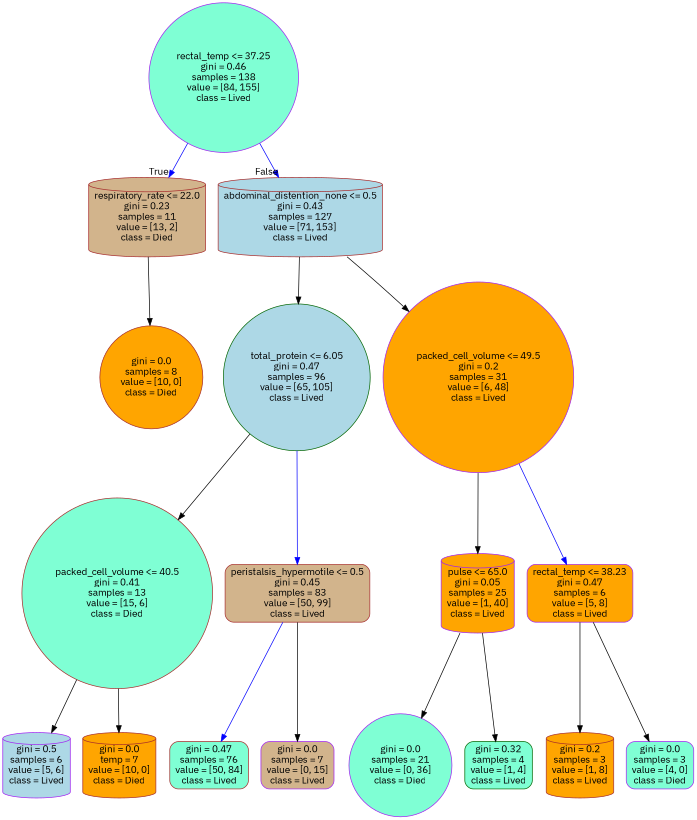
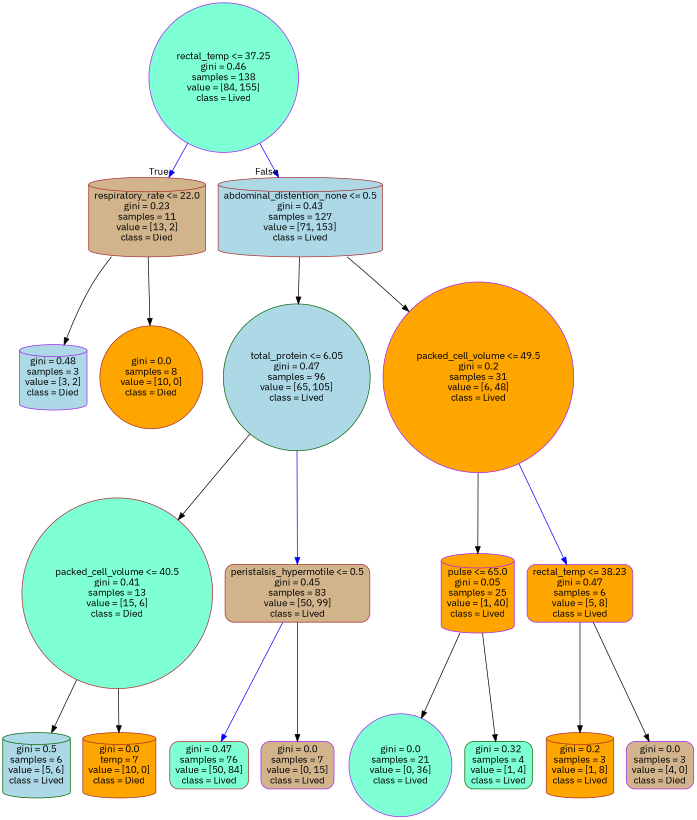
none -> (53, 377)
(37, 765) -> (37, 765)
(400, 765) -> (400, 765)
(660, 765) -> (660, 765)
